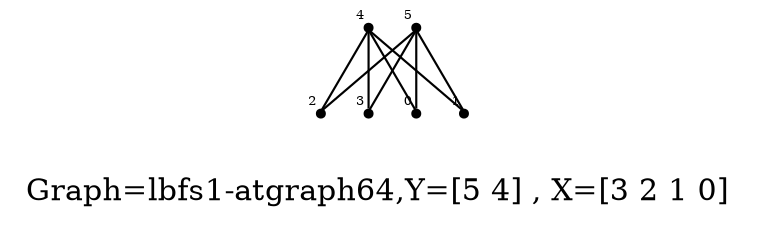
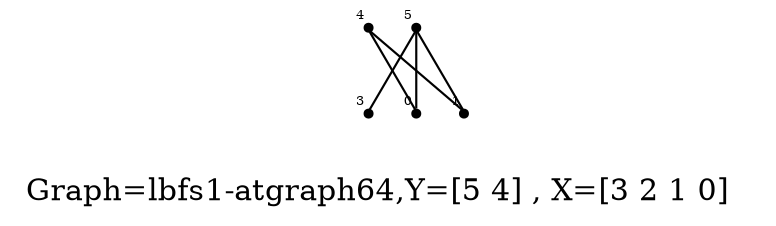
(369, 70) -> none
(321, 114) -> none
